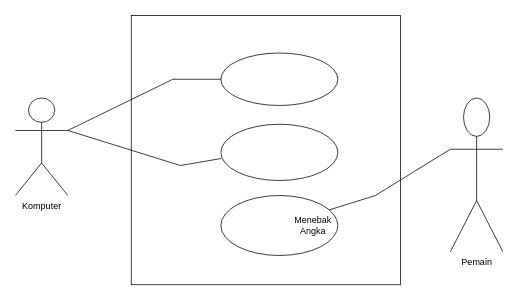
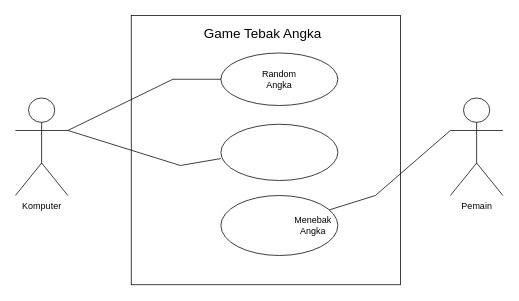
none -> (263, 34)
none -> (279, 79)
(477, 175) -> (477, 147)
